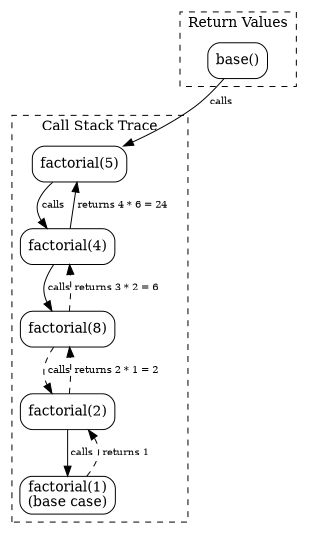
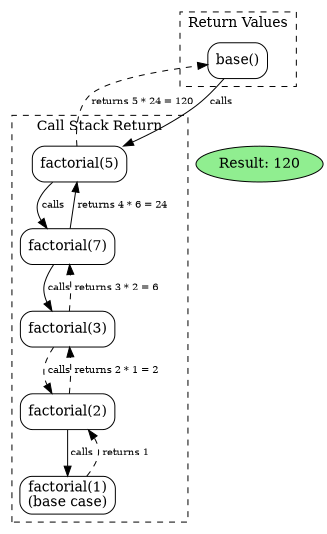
none -> (116, 82)
(100, 127) -> (100, 127)
none -> (260, 164)
(68, 247) -> (68, 247)
(68, 329) -> (68, 329)
